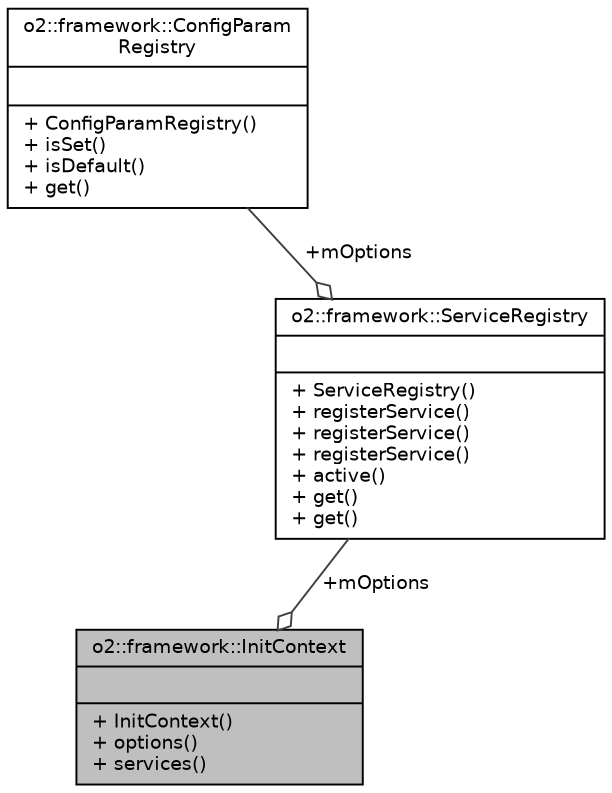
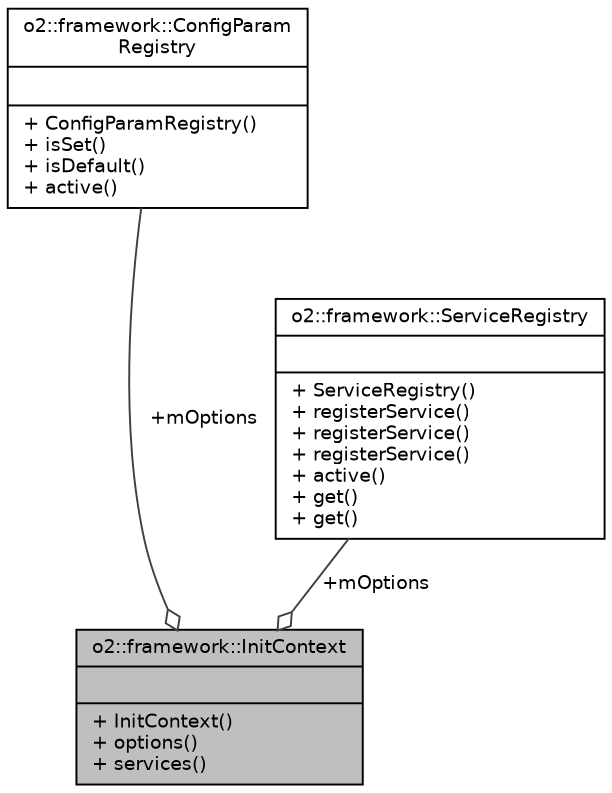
(57, 188) -> (71, 188)
(282, 245) -> (130, 410)
